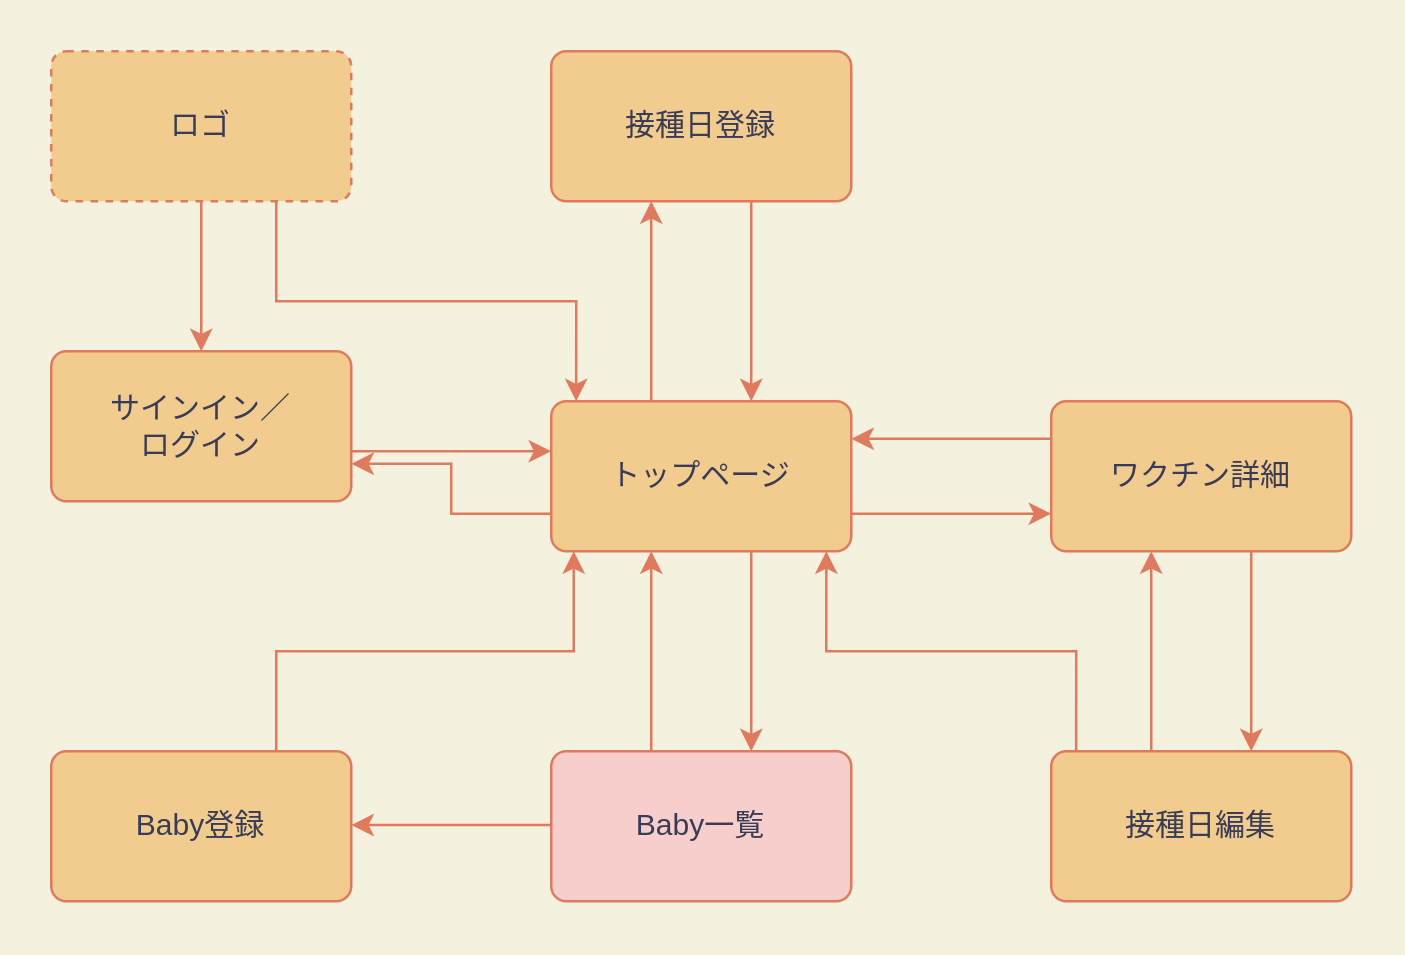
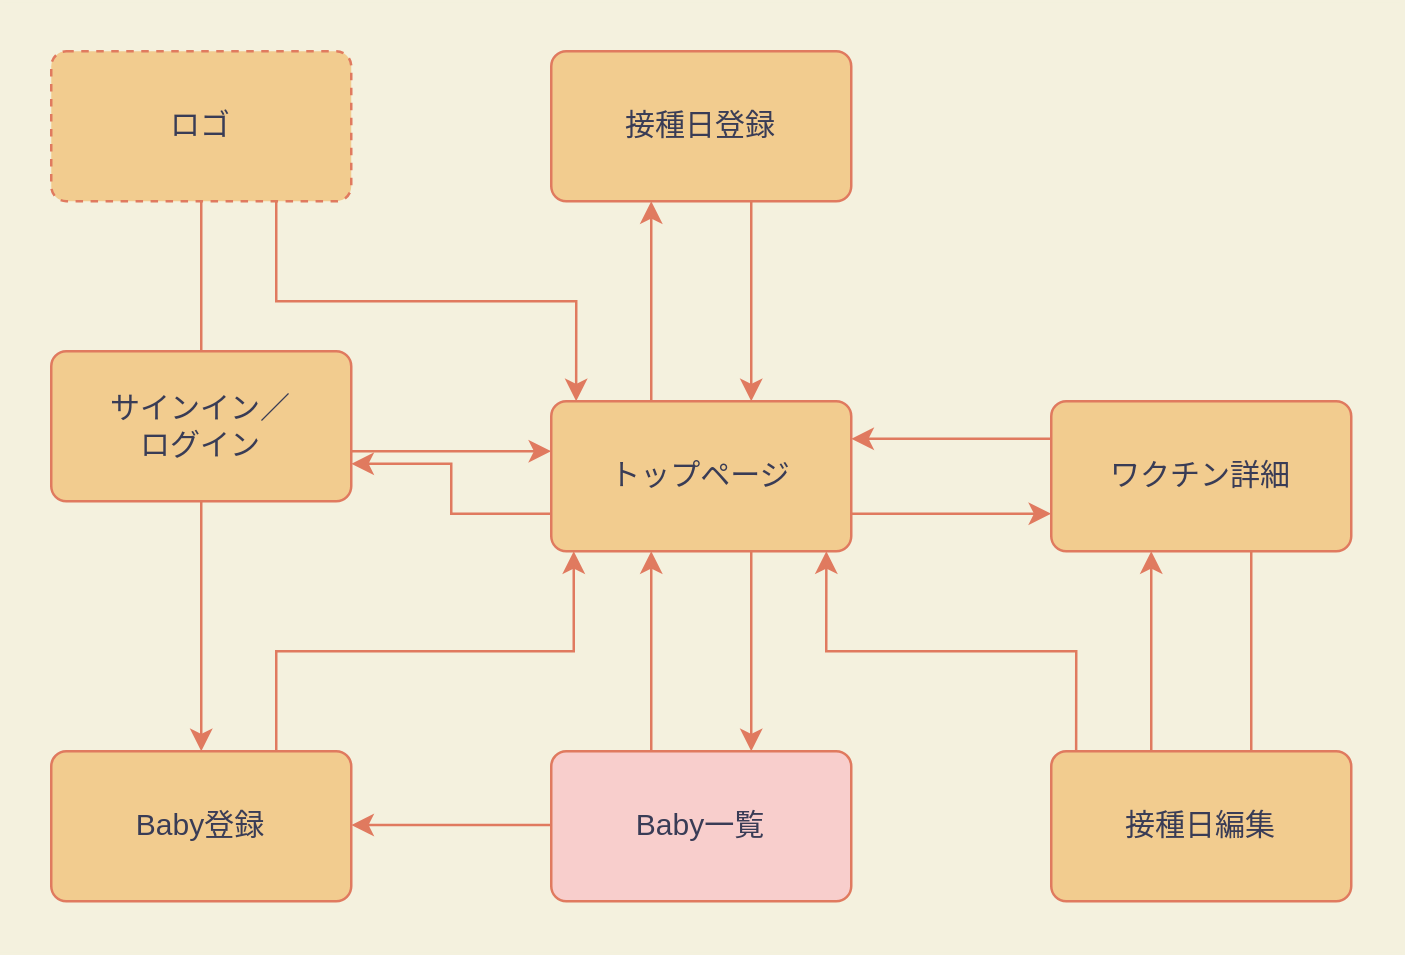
(201, 333) -> (201, 340)
none -> (201, 618)
(1251, 733) -> (1251, 740)
